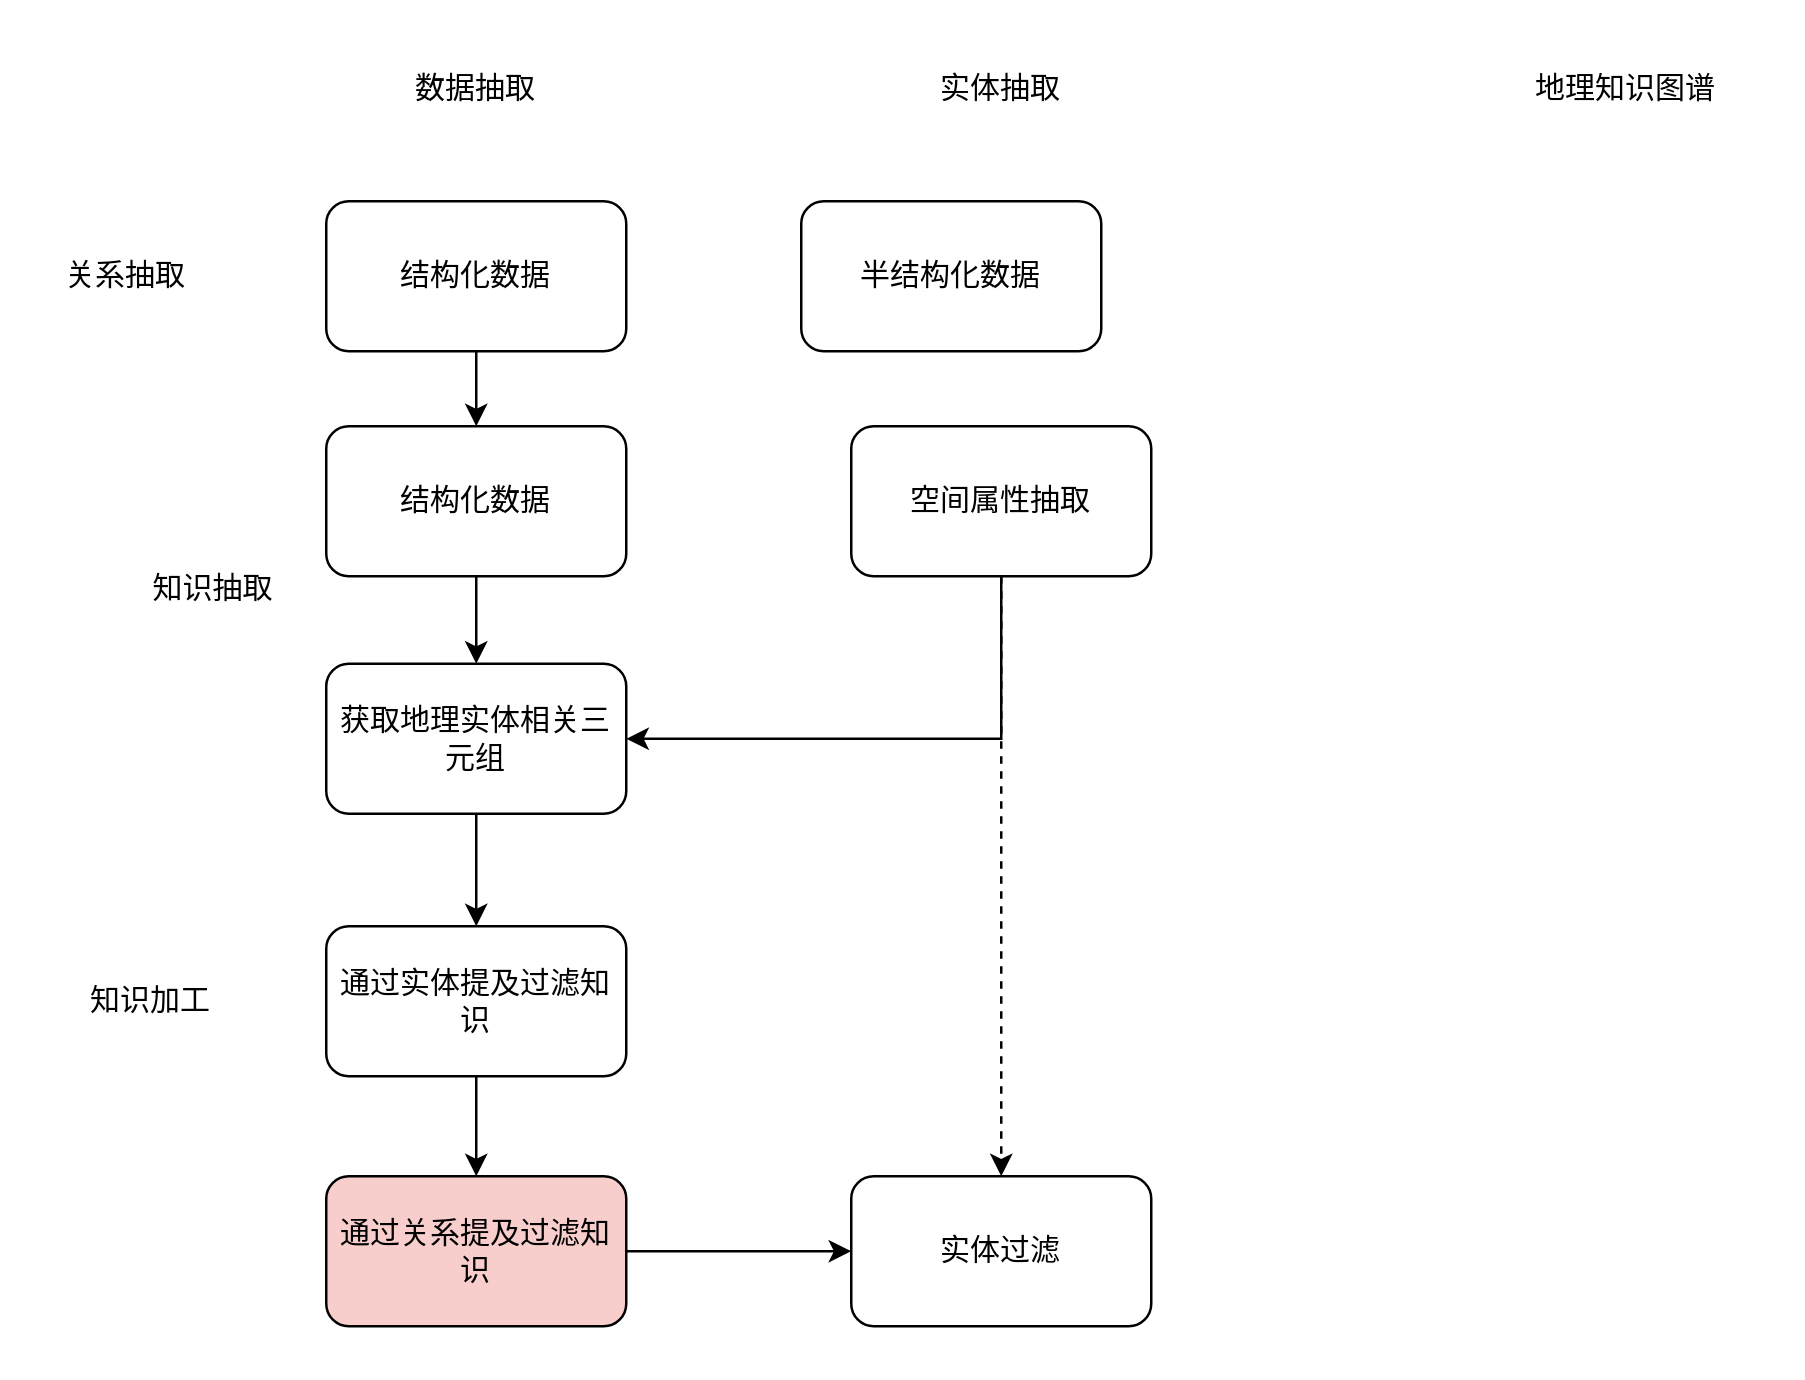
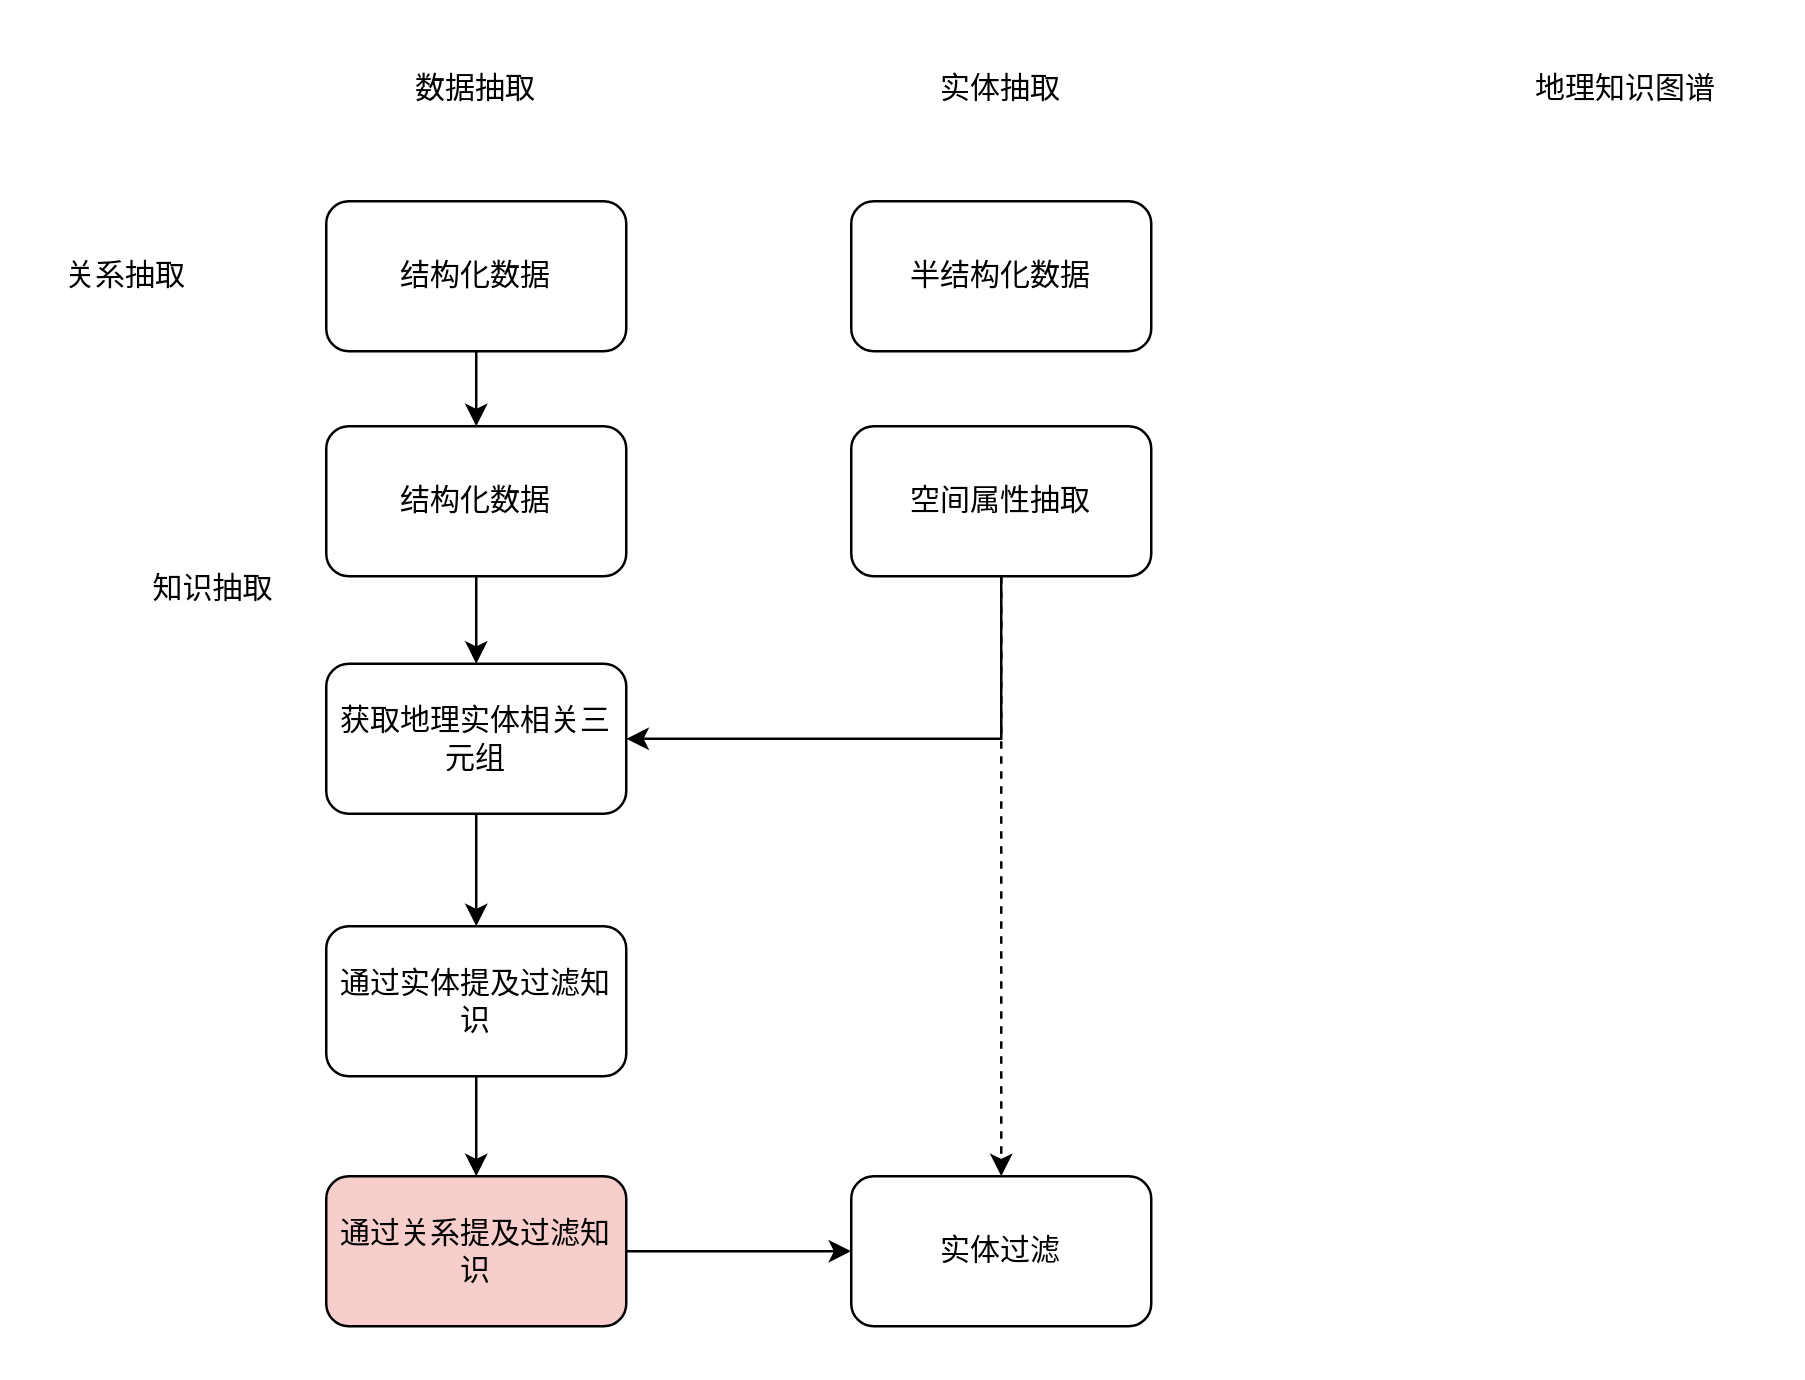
(951, 276) -> (1001, 276)
(151, 1001) -> none
